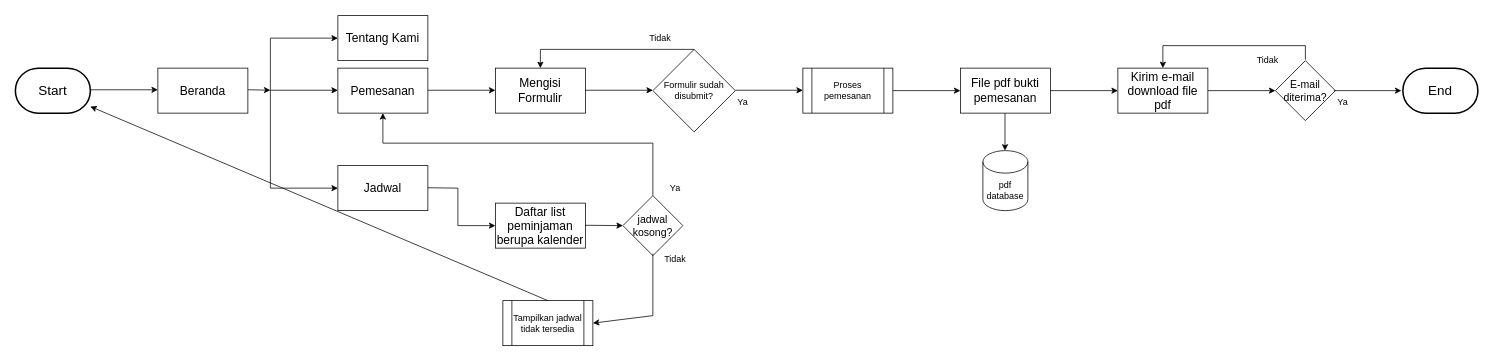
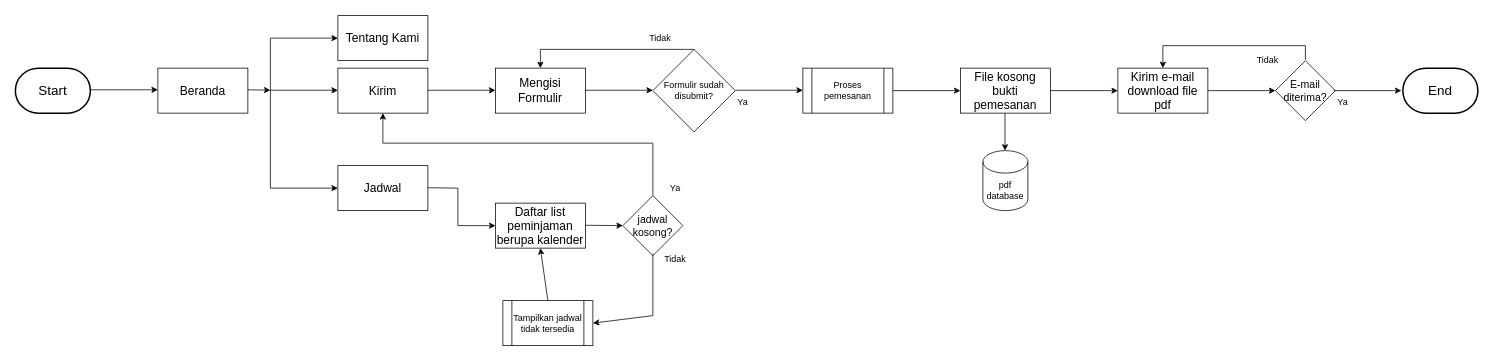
(383, 90) -> (383, 90)
(1005, 90) -> (1005, 90)
(416, 245) -> (544, 276)
